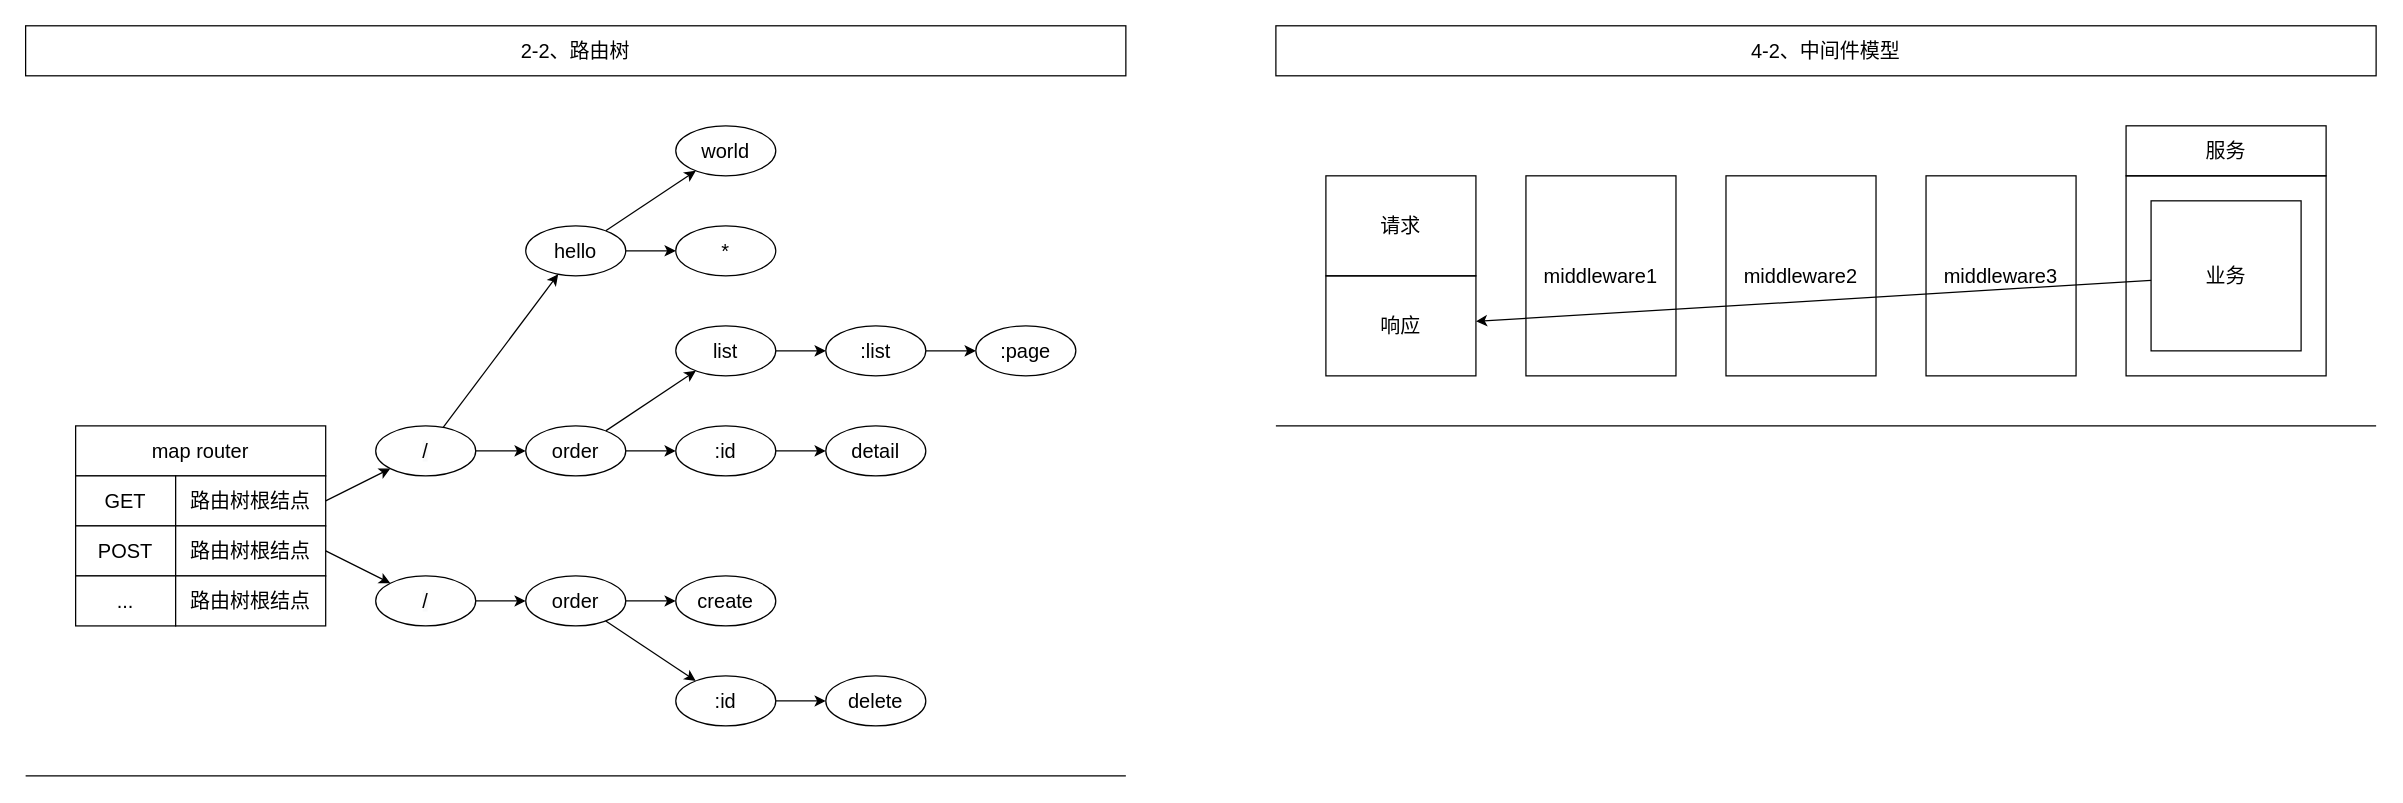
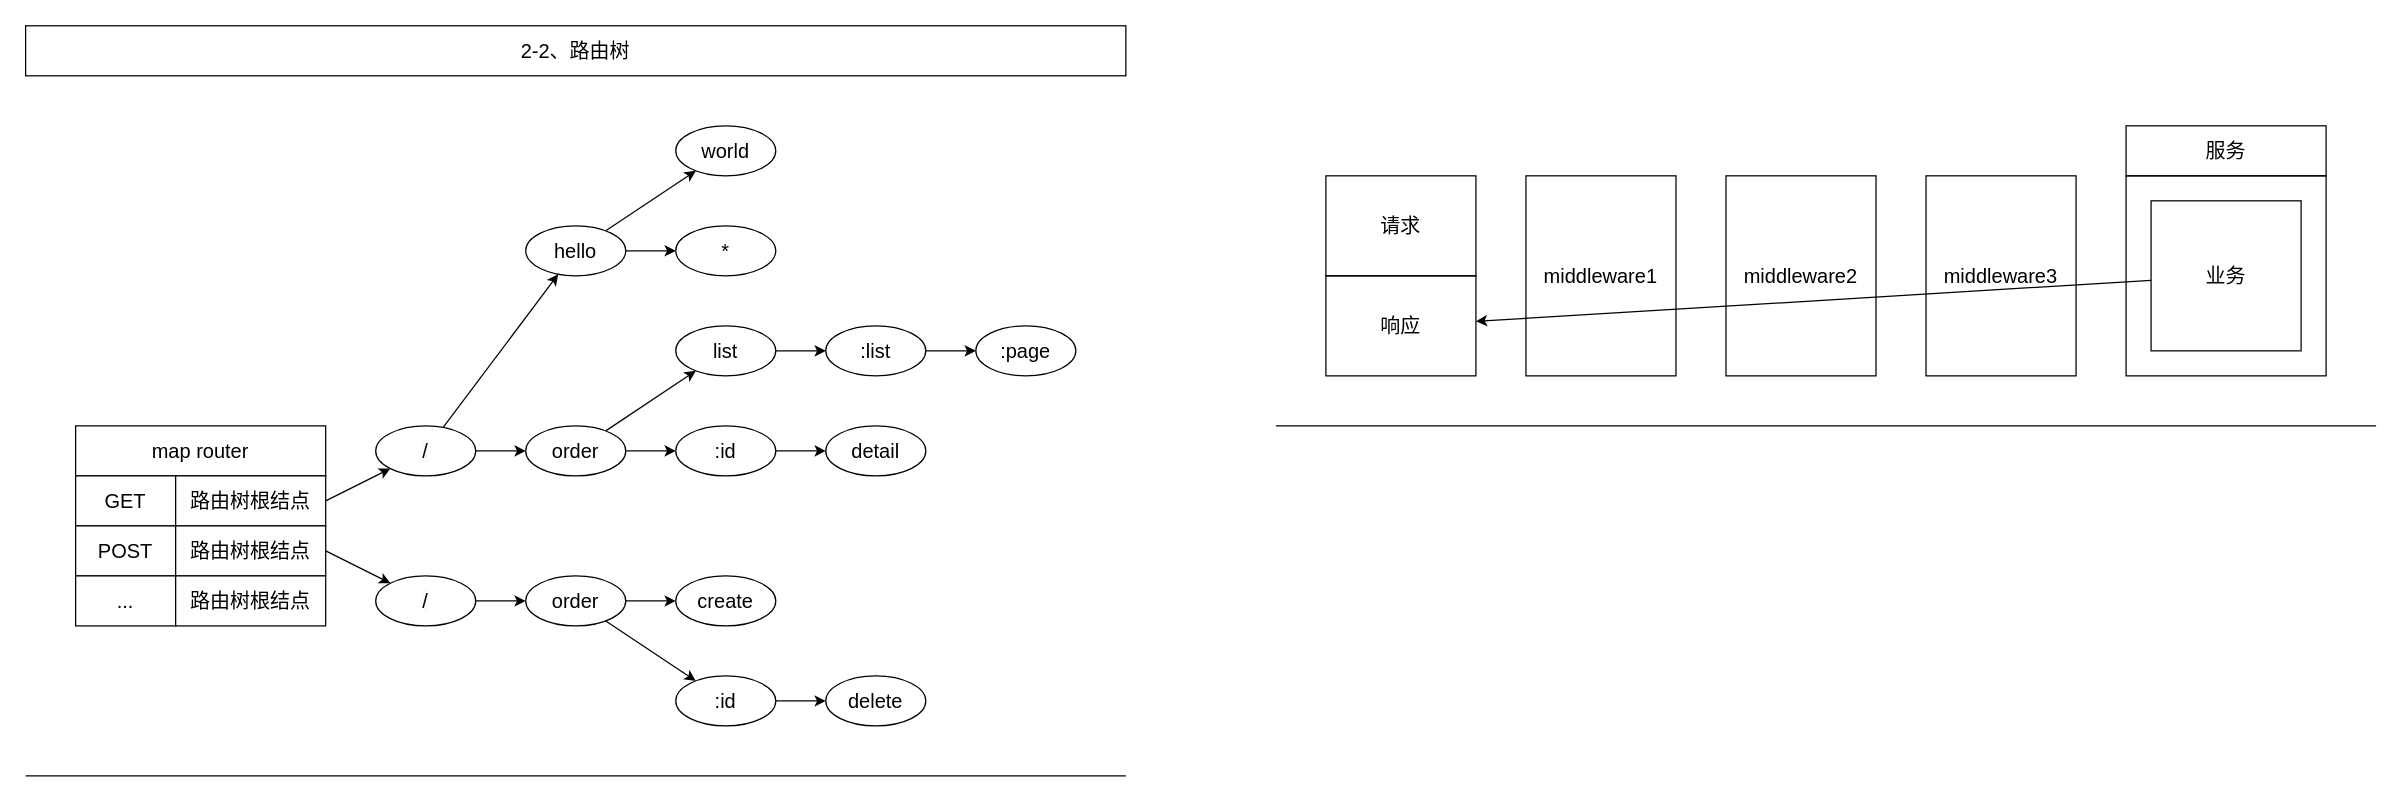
(1826, 51) -> none
